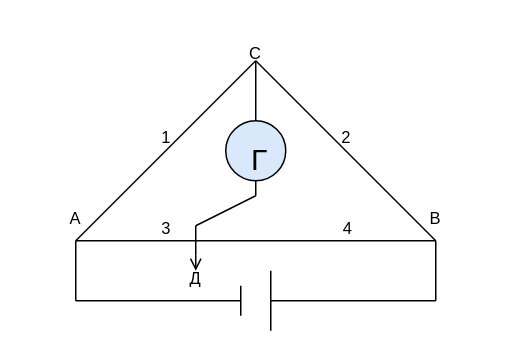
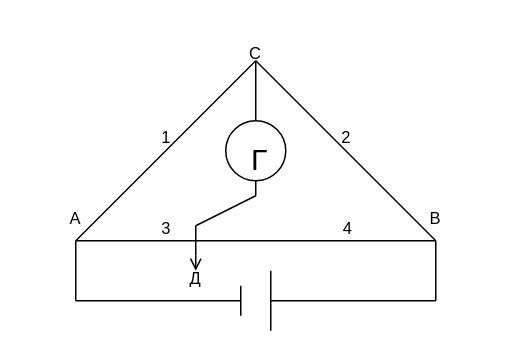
(256, 151) -> (256, 151)
